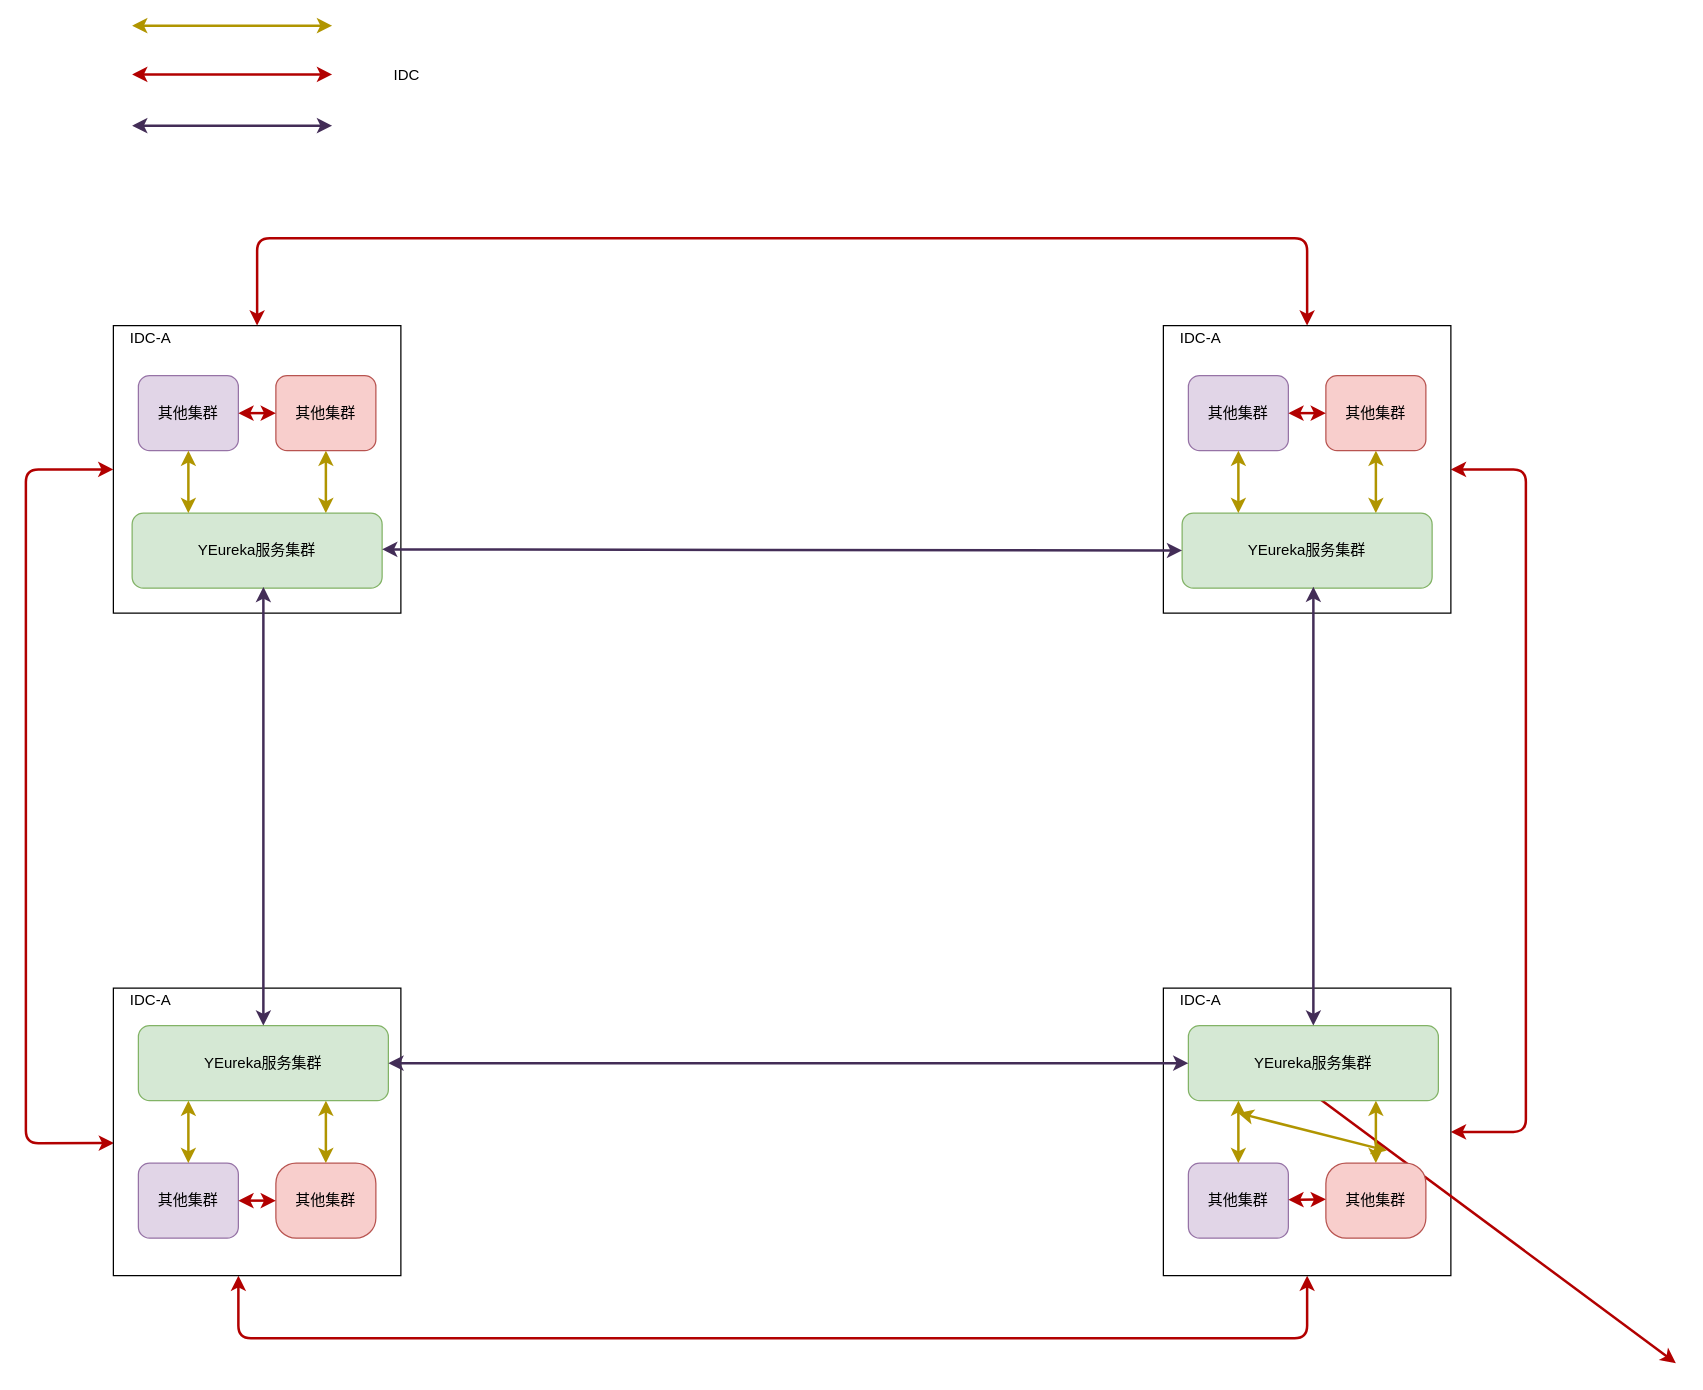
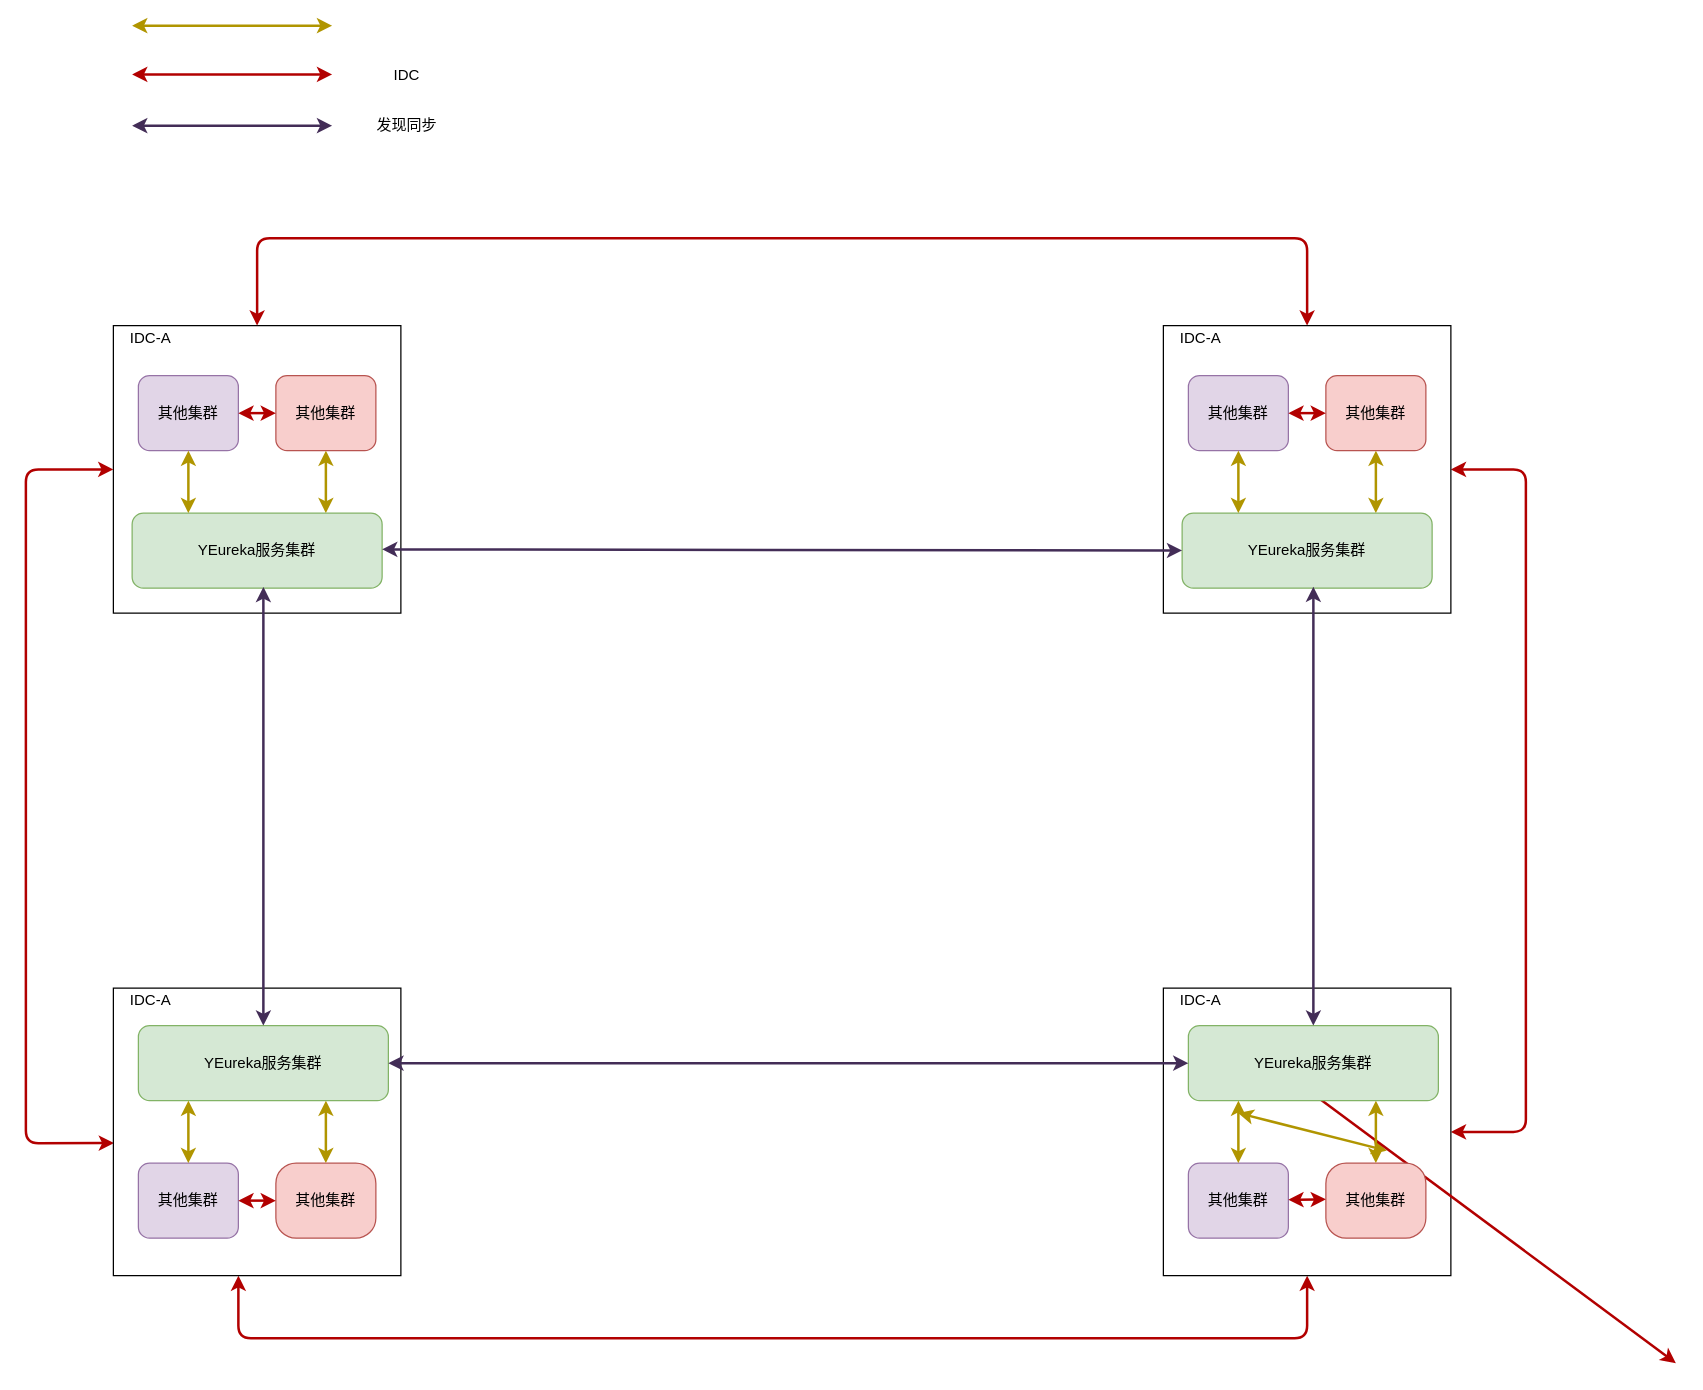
none -> (407, 126)
